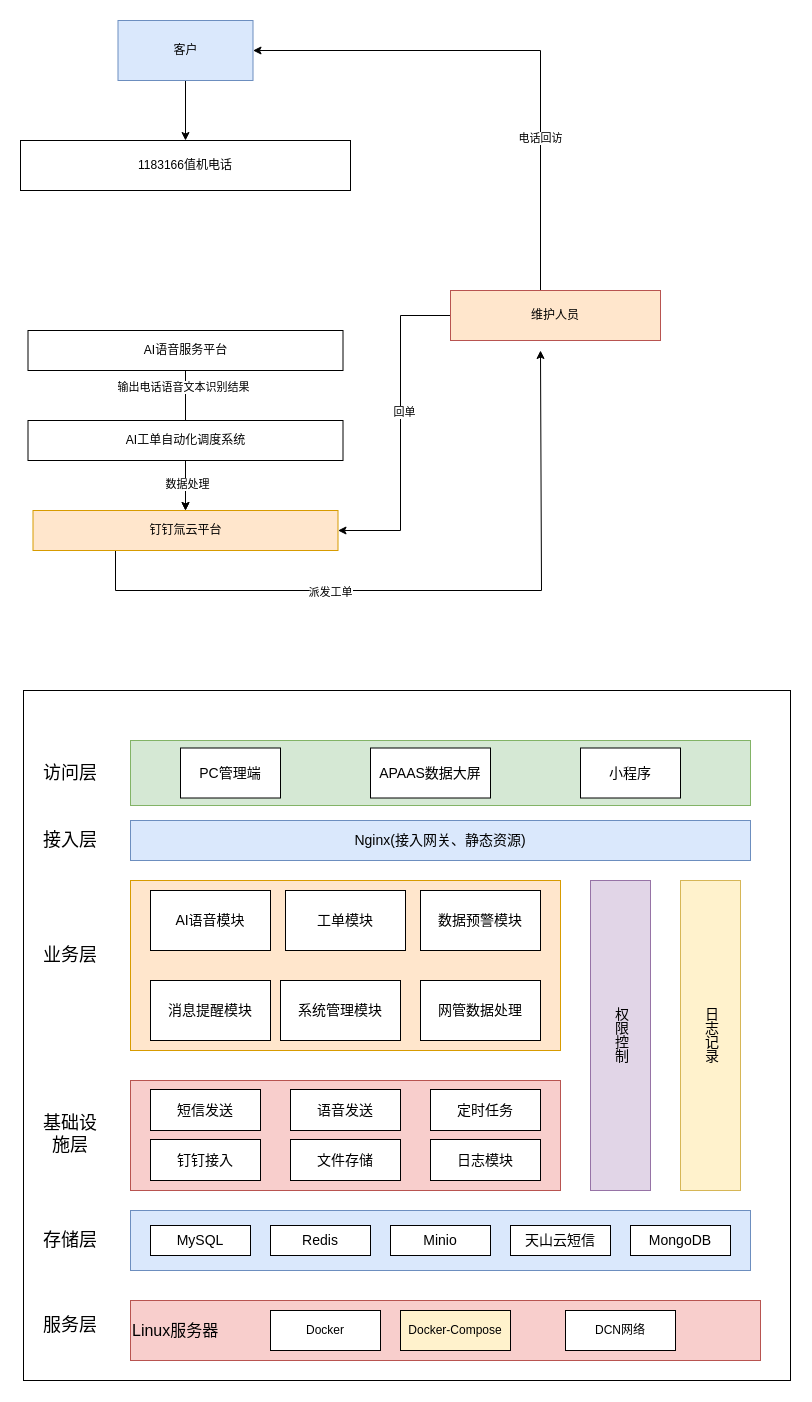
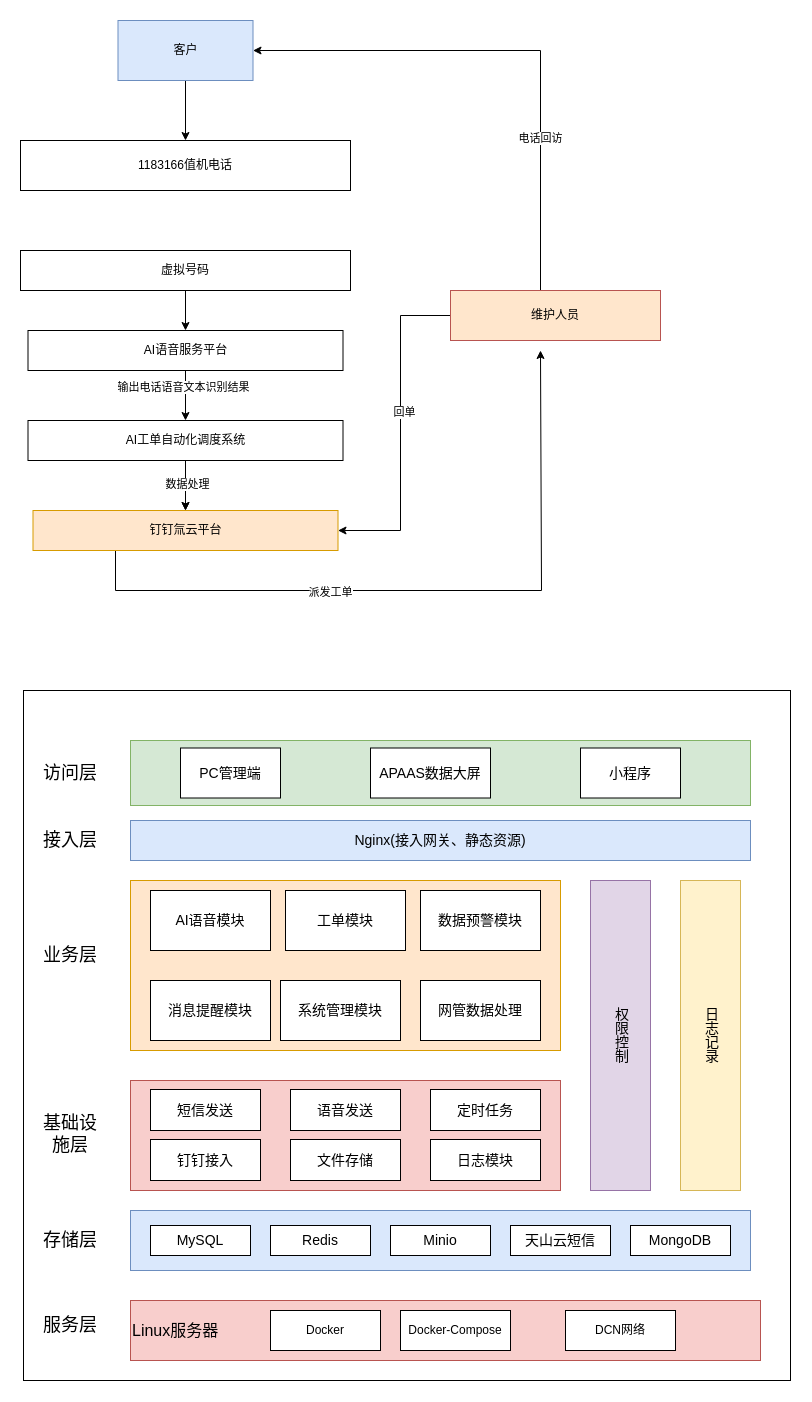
none -> (186, 271)
none -> (186, 307)
(186, 414) -> (186, 412)
(456, 1331) -> (456, 1331)
